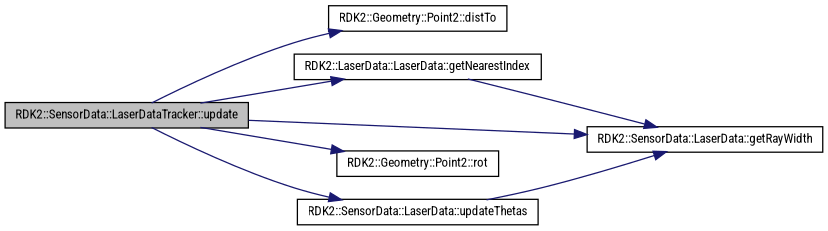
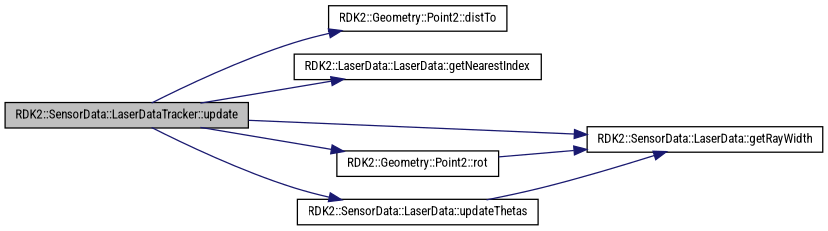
(556, 101) -> (536, 154)
